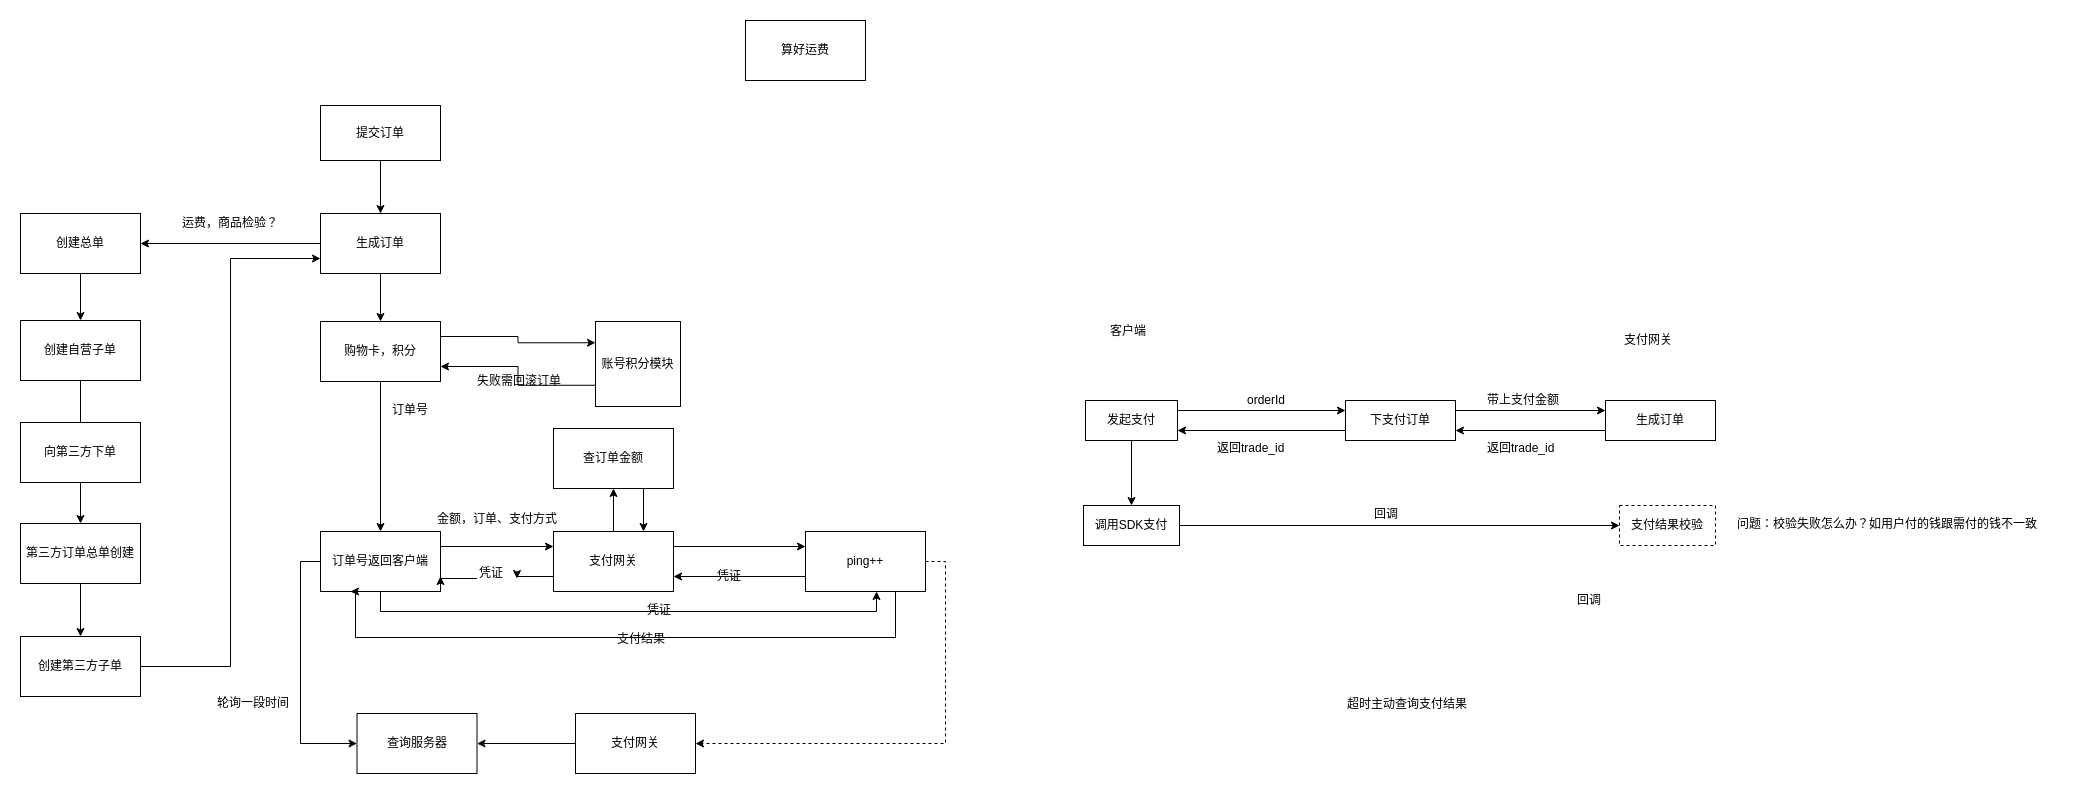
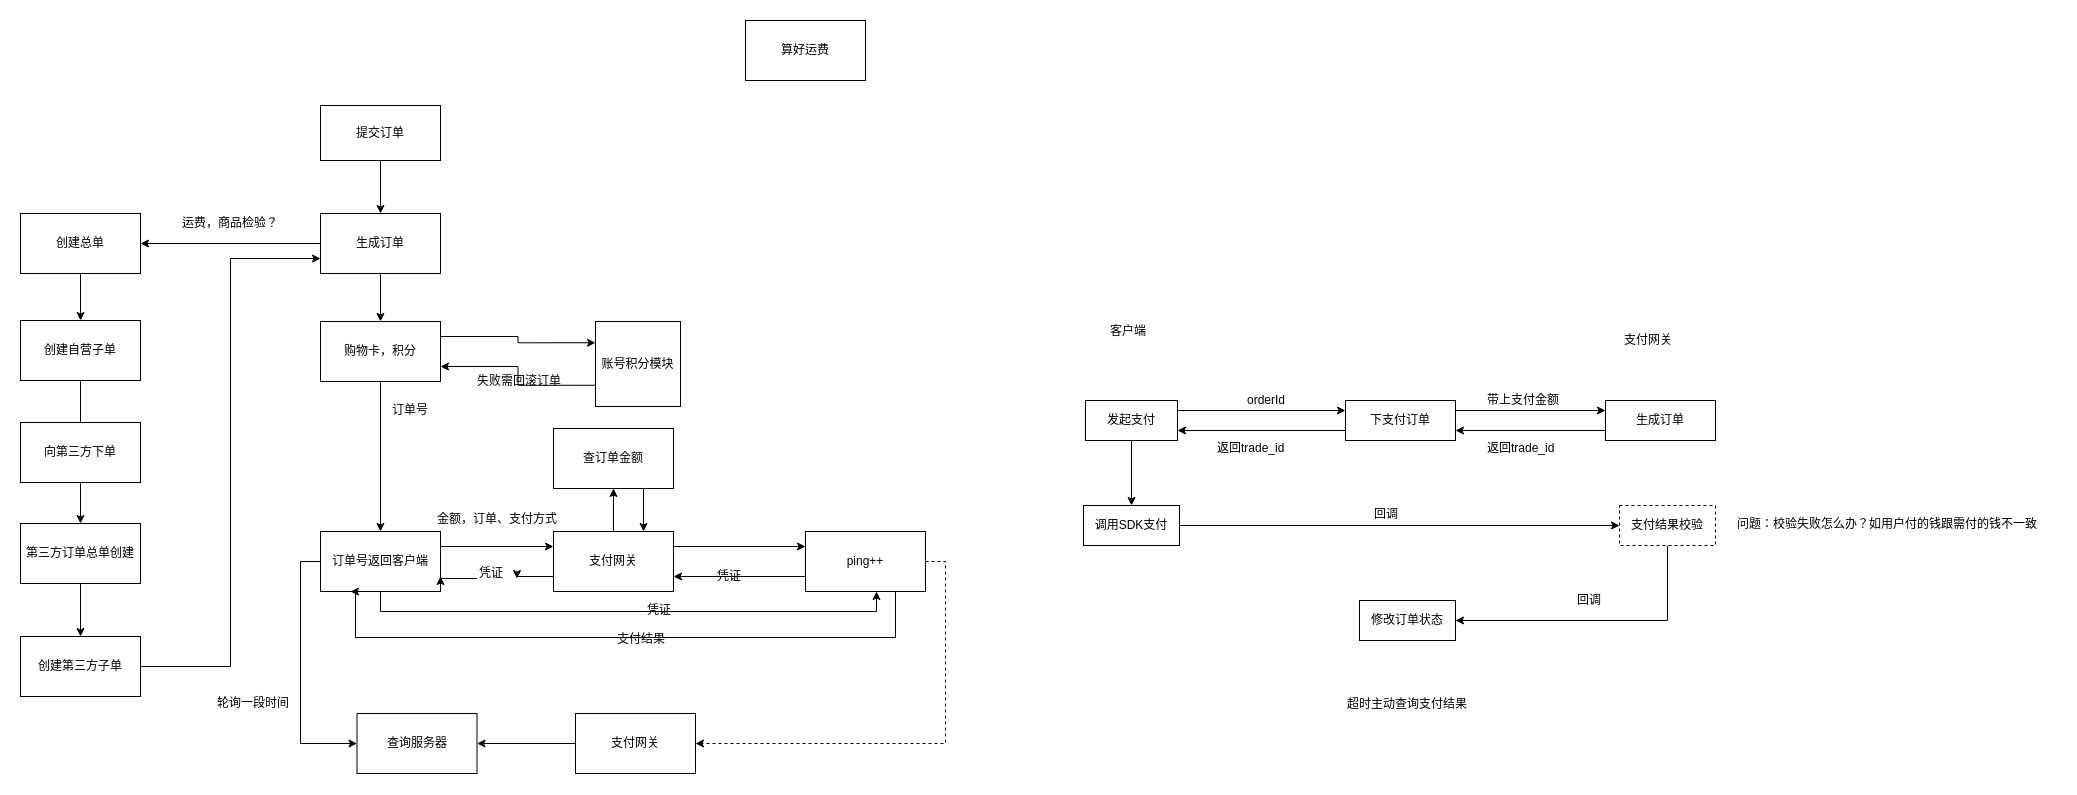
none -> (1408, 621)
none -> (1602, 621)
